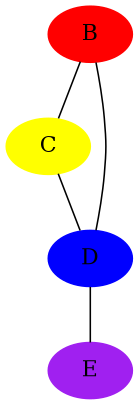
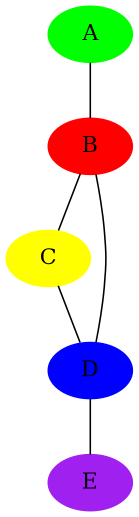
none -> (90, 34)
